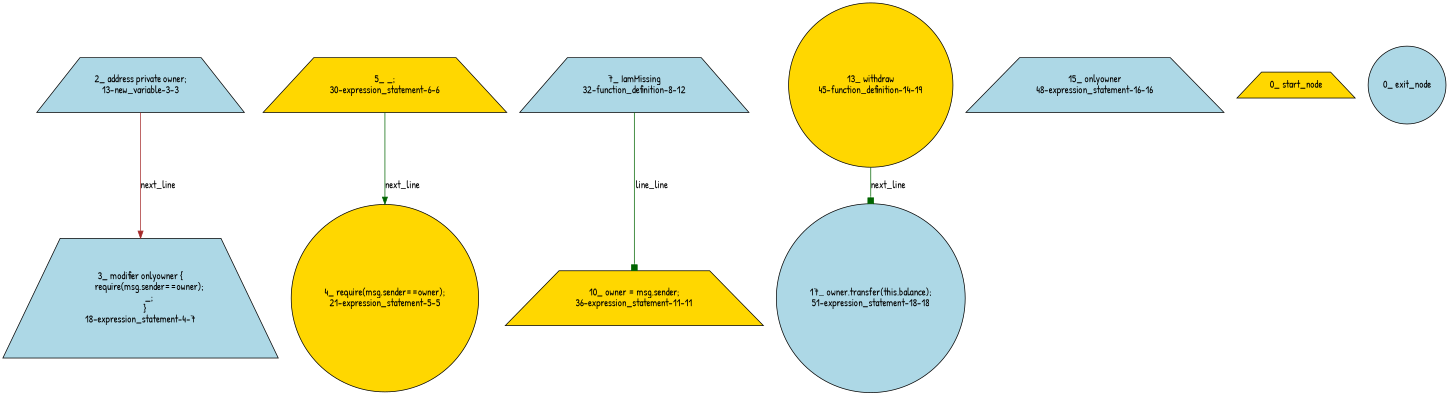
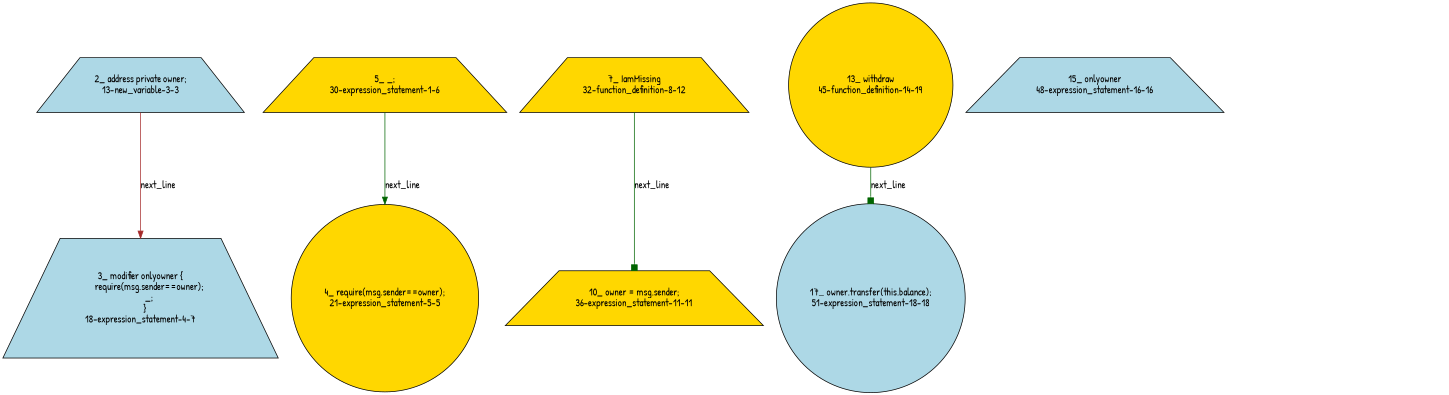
(385, 85) -> (385, 85)
(634, 85) -> (634, 85)
(1296, 85) -> none
(1407, 85) -> none
(652, 185) -> (652, 185)
